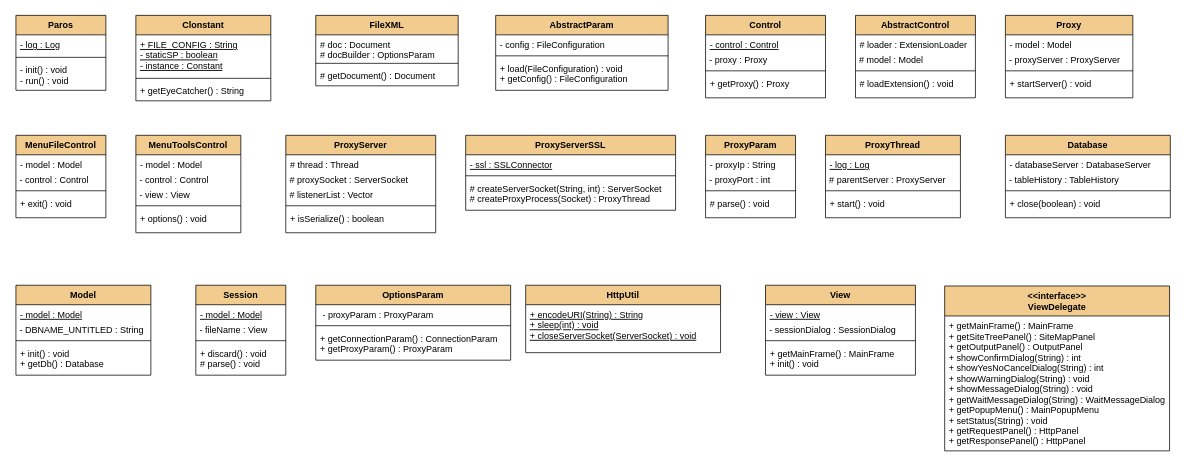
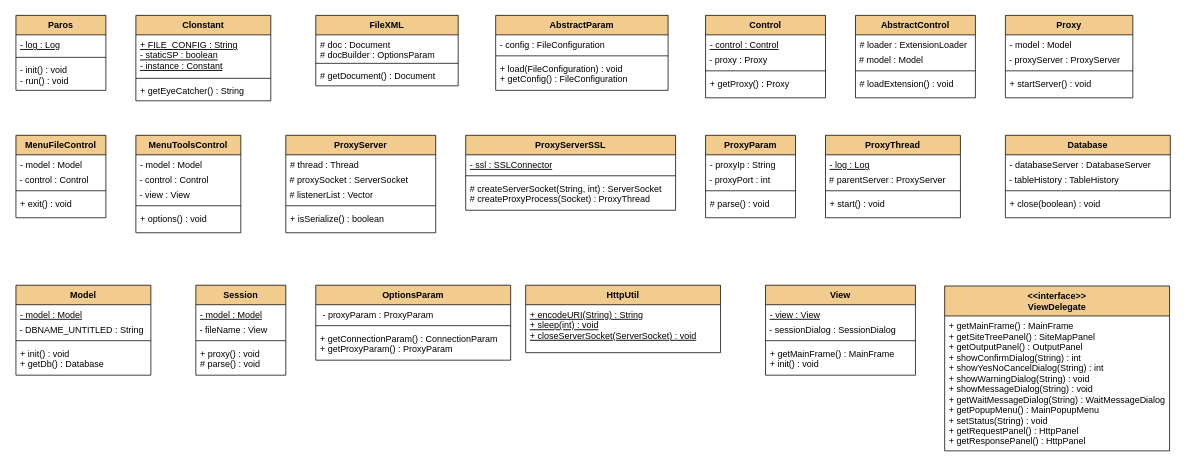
(238, 354) -> (234, 354)
